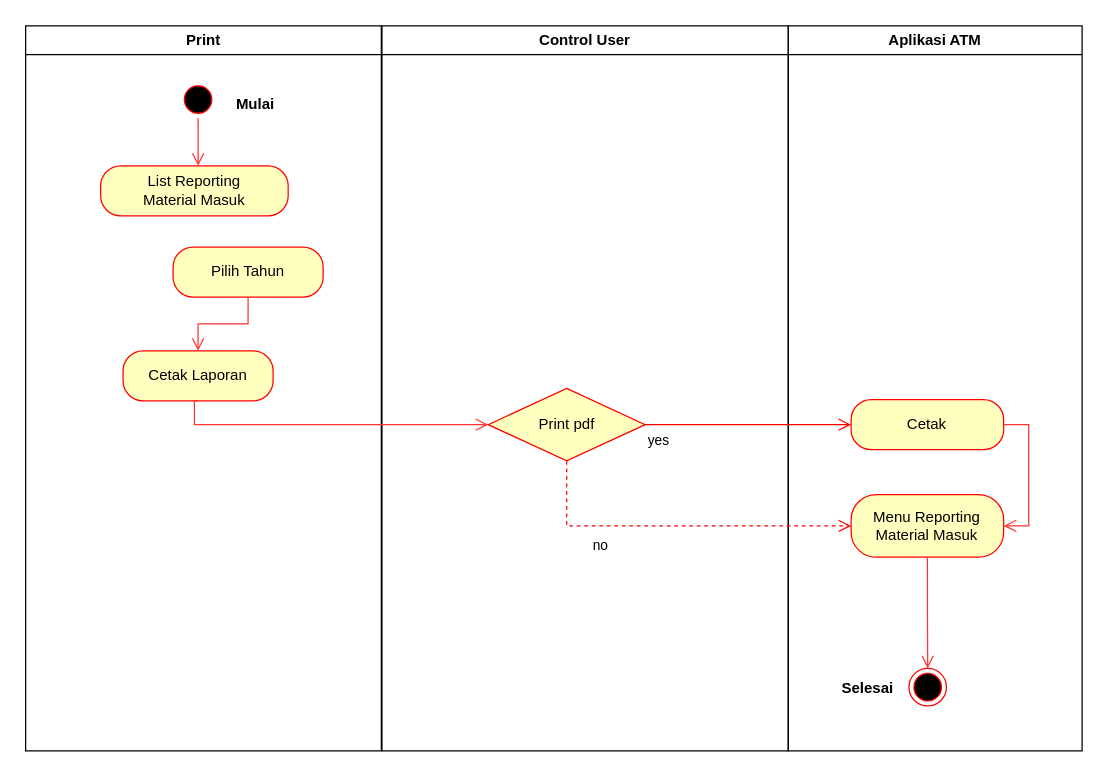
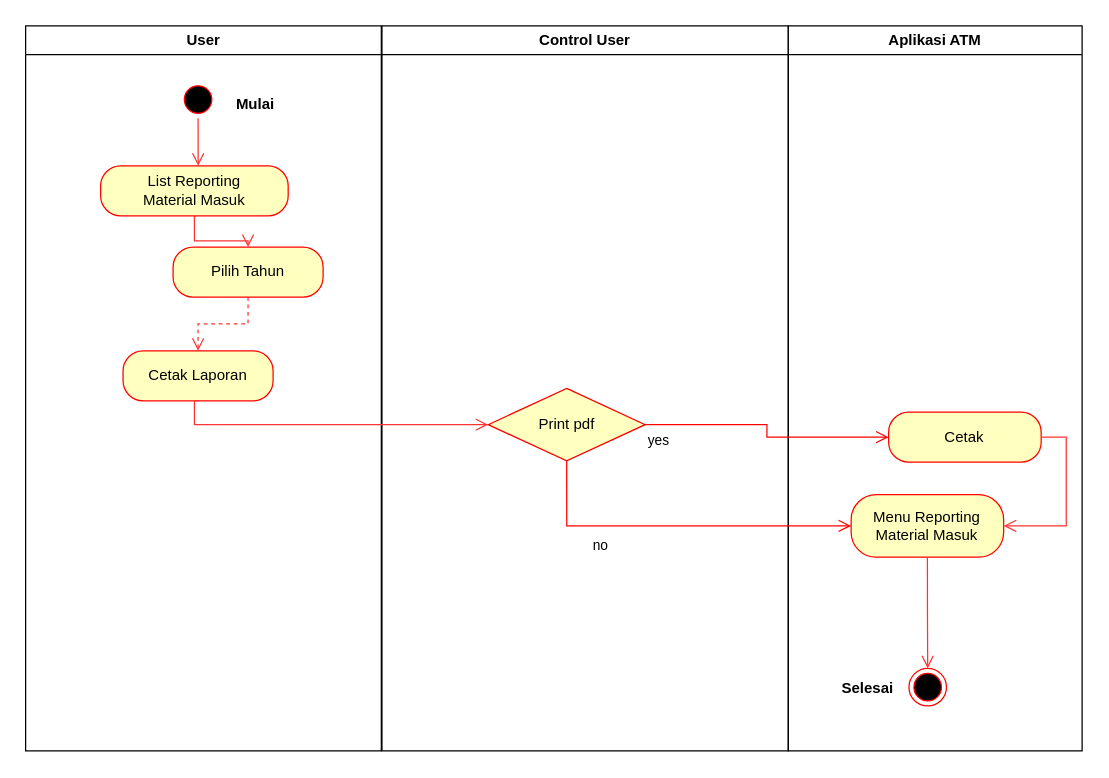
(204, 41) -> (204, 41)
none -> (210, 241)
(225, 324) -> (225, 324)
(927, 424) -> (965, 437)
(676, 526) -> (676, 526)
